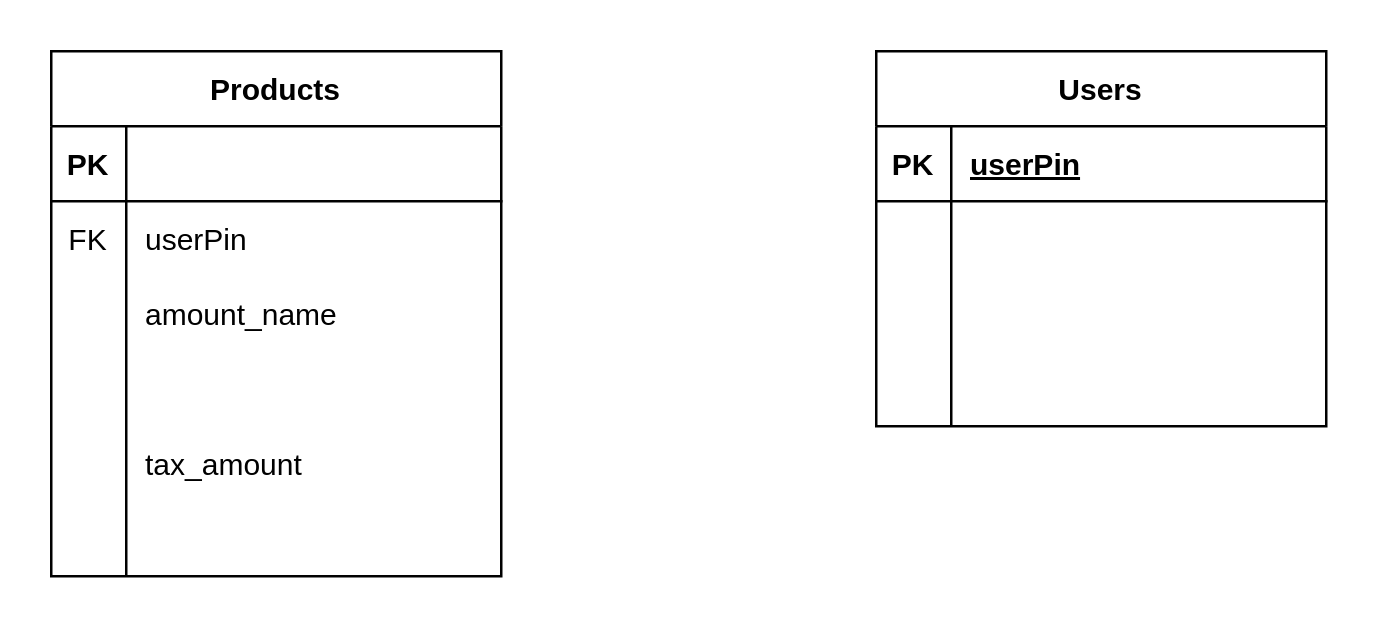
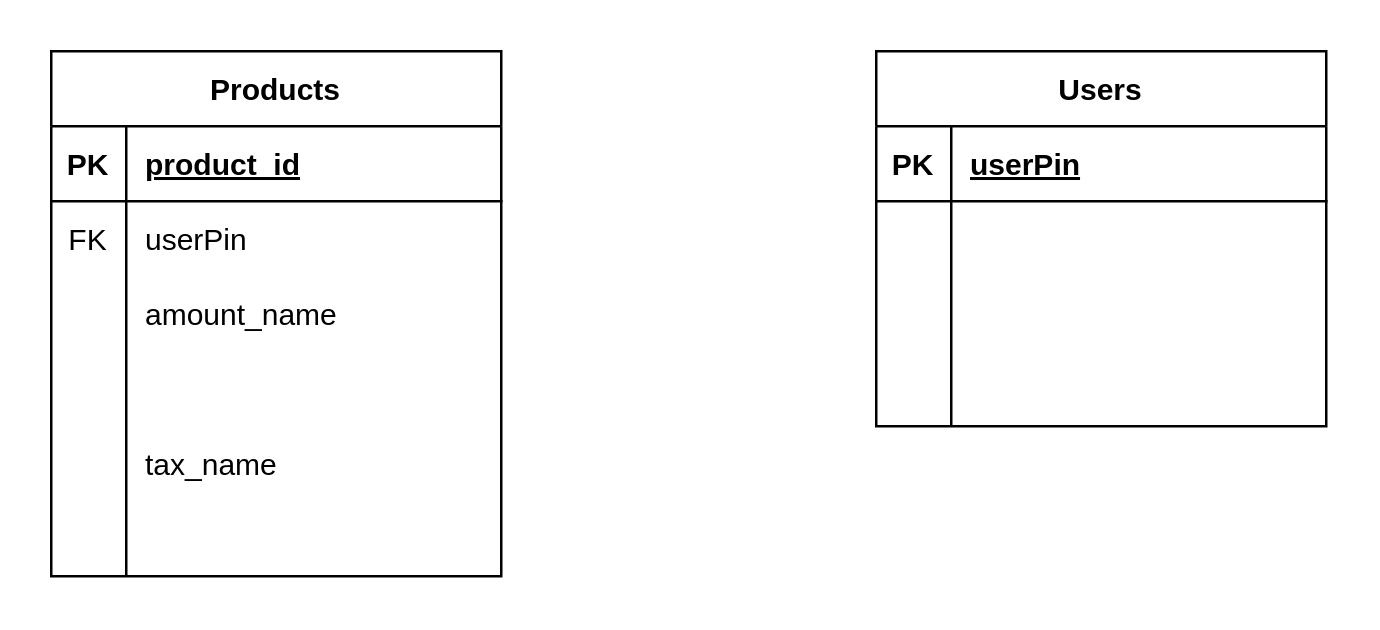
none -> (314, 164)
(229, 465) -> (212, 465)
